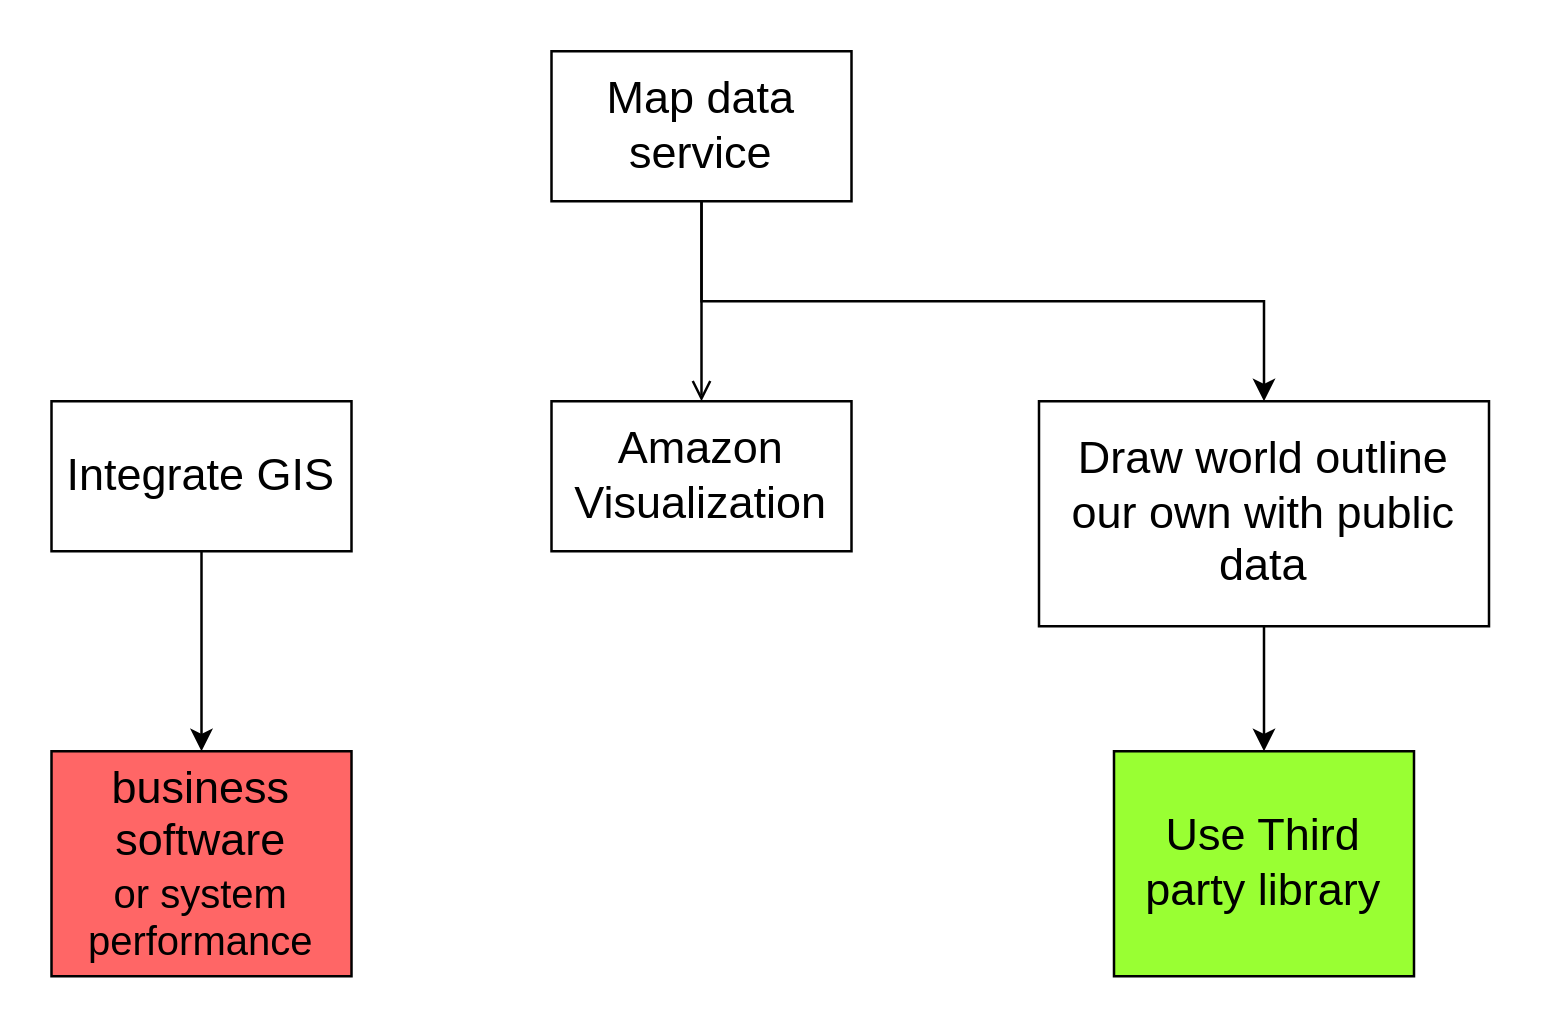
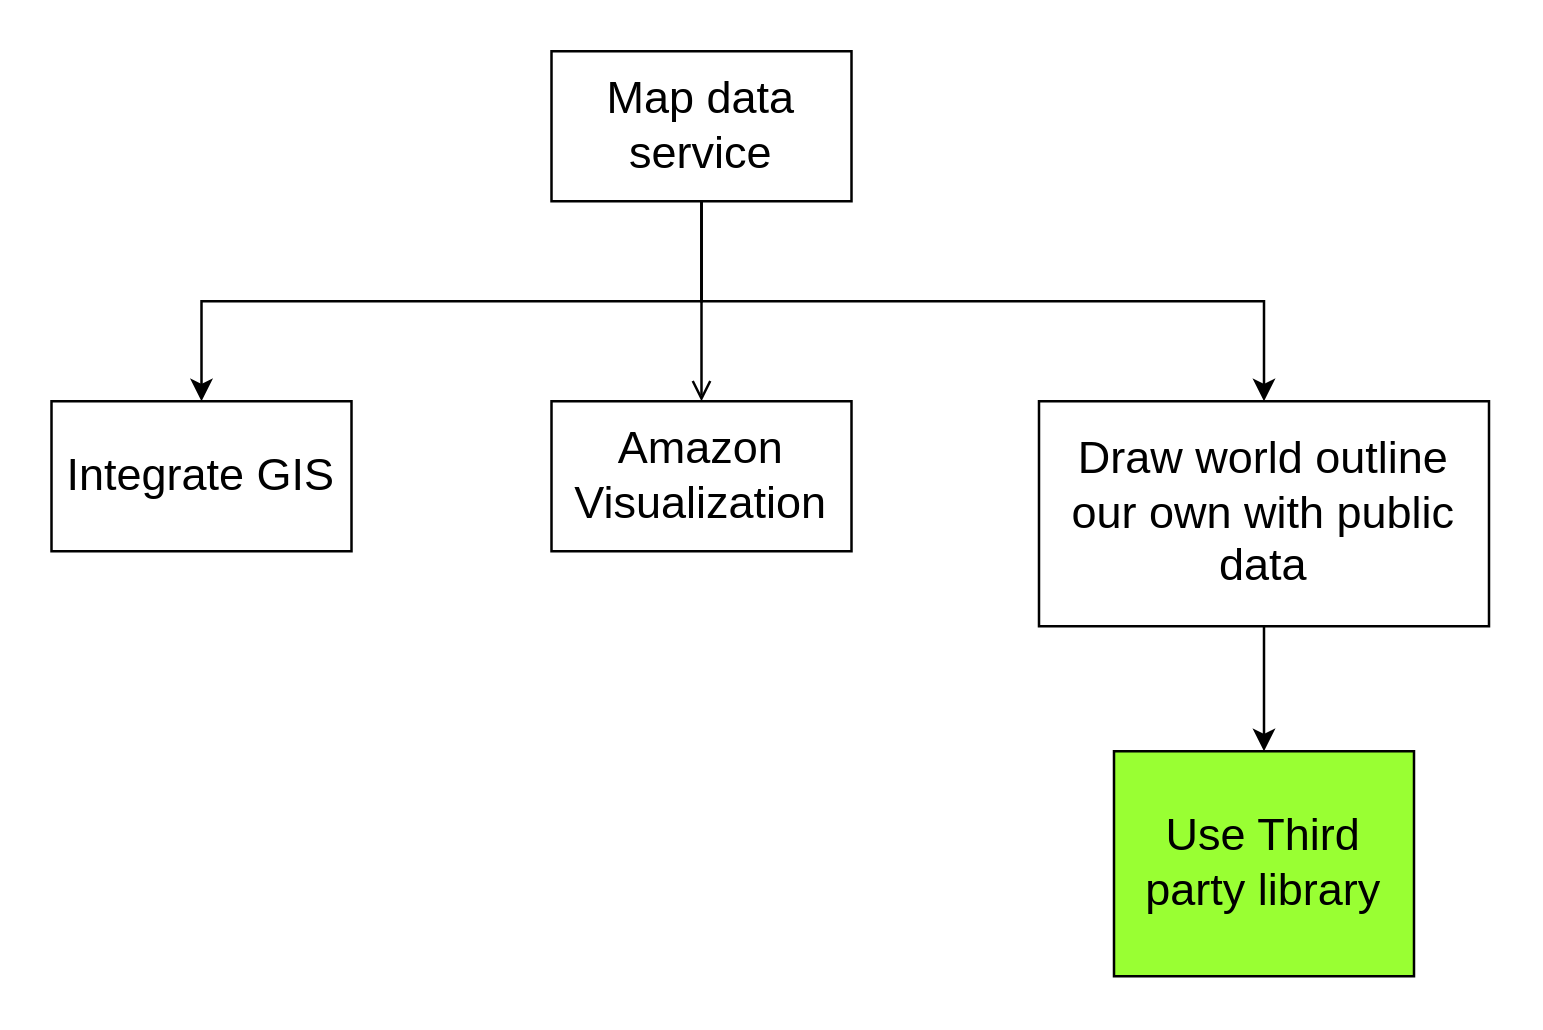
none -> (407, 301)
(201, 643) -> none
(201, 864) -> none
